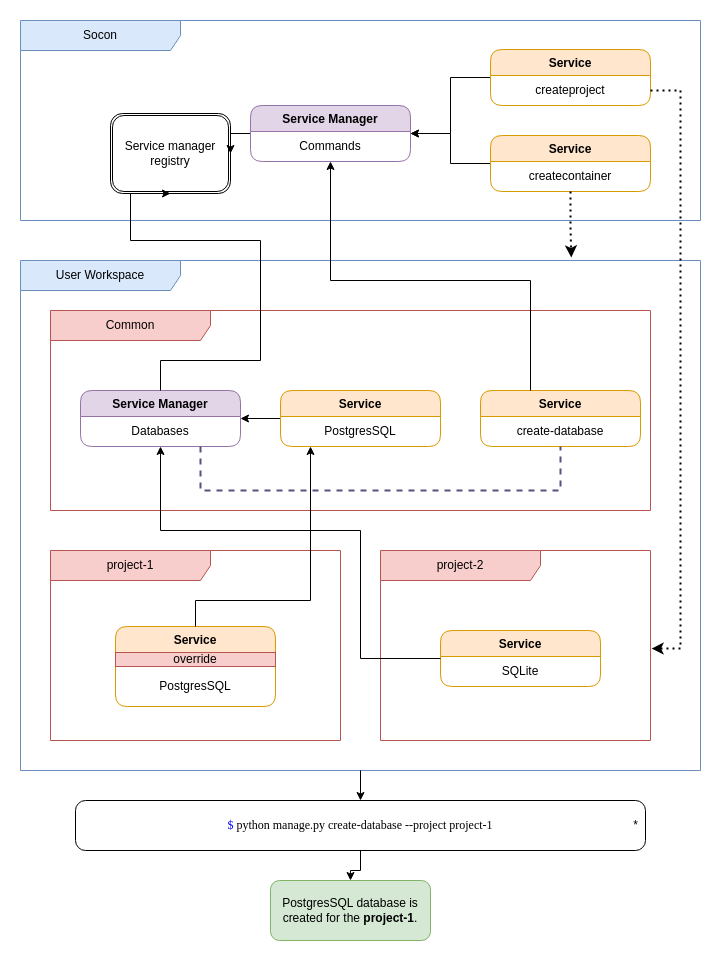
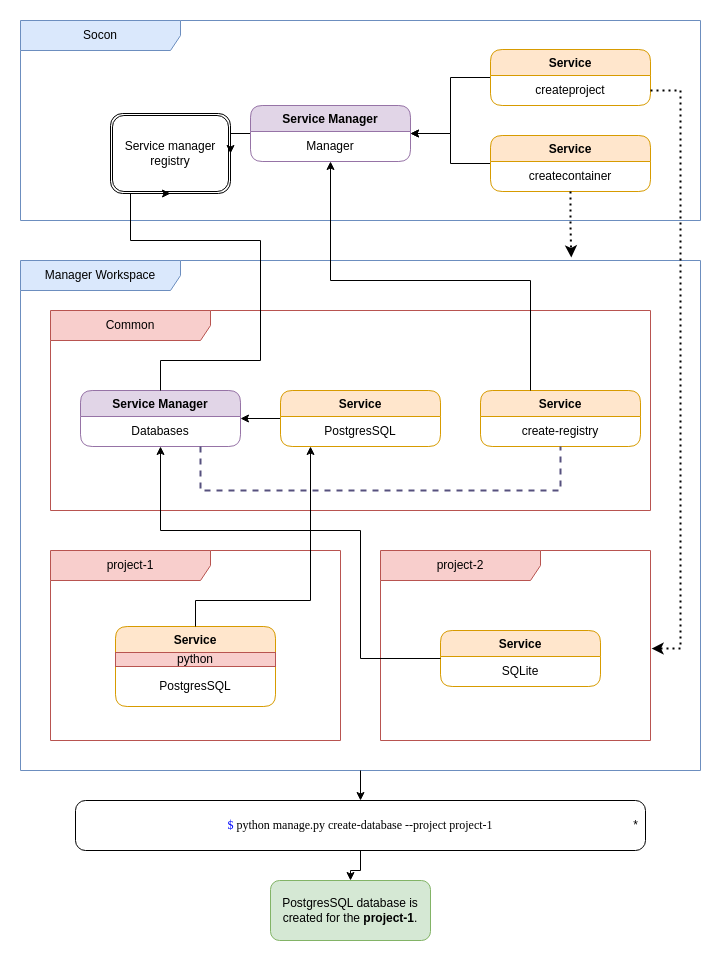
(331, 147) -> (331, 147)
(101, 276) -> (101, 276)
(561, 432) -> (561, 432)
(196, 660) -> (196, 660)
